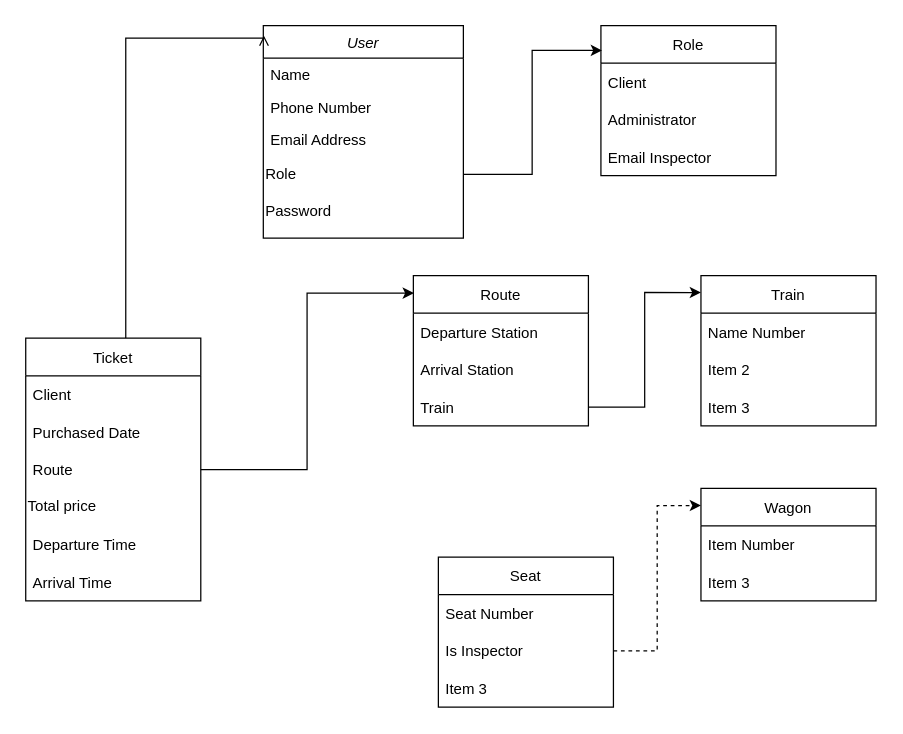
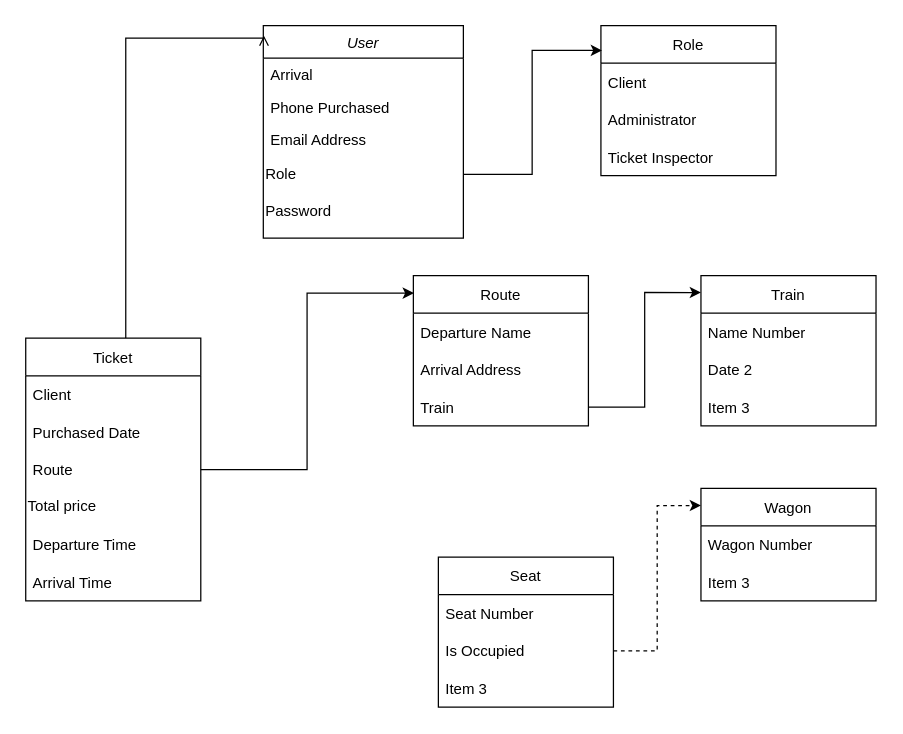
(287, 75) -> (296, 75)
(318, 108) -> (331, 108)
(665, 158) -> (671, 158)
(488, 333) -> (477, 333)
(475, 370) -> (477, 370)
(731, 370) -> (731, 370)
(752, 545) -> (756, 545)
(493, 651) -> (487, 651)
